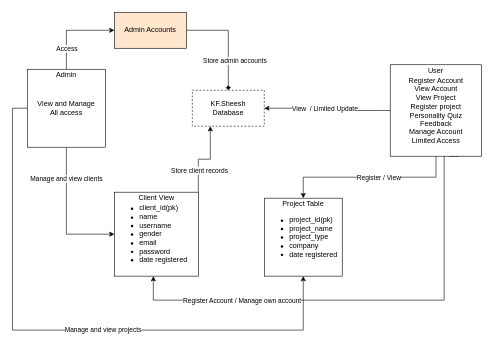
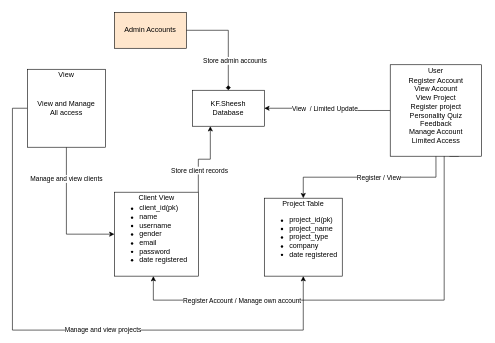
(66, 49) -> none
(66, 75) -> (66, 75)
(228, 108) -> (228, 108)
